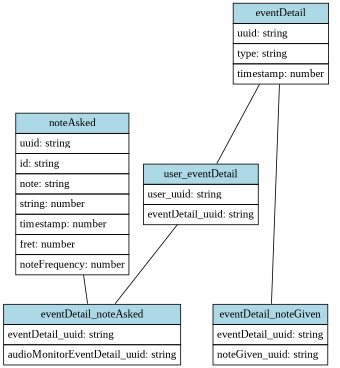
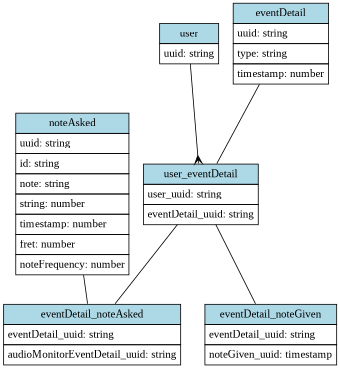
none -> (189, 44)
(275, 194) -> (236, 264)
(268, 354) -> (271, 354)
